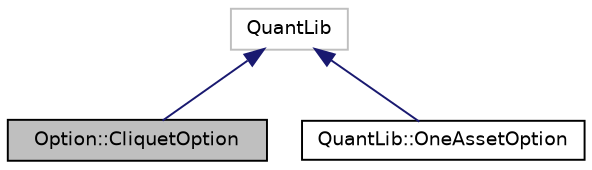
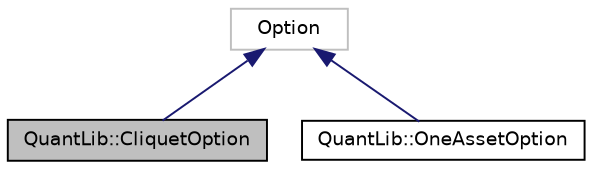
(289, 29) -> (289, 29)
(137, 140) -> (137, 140)
